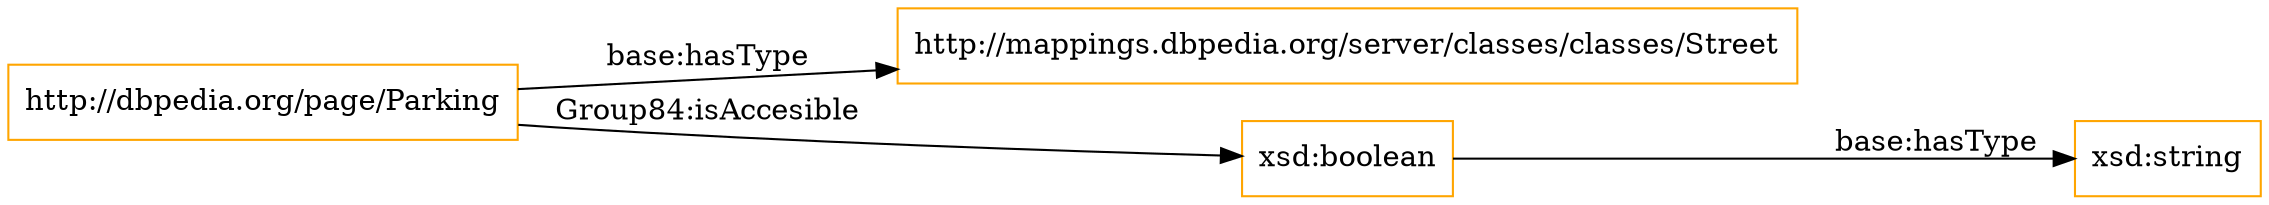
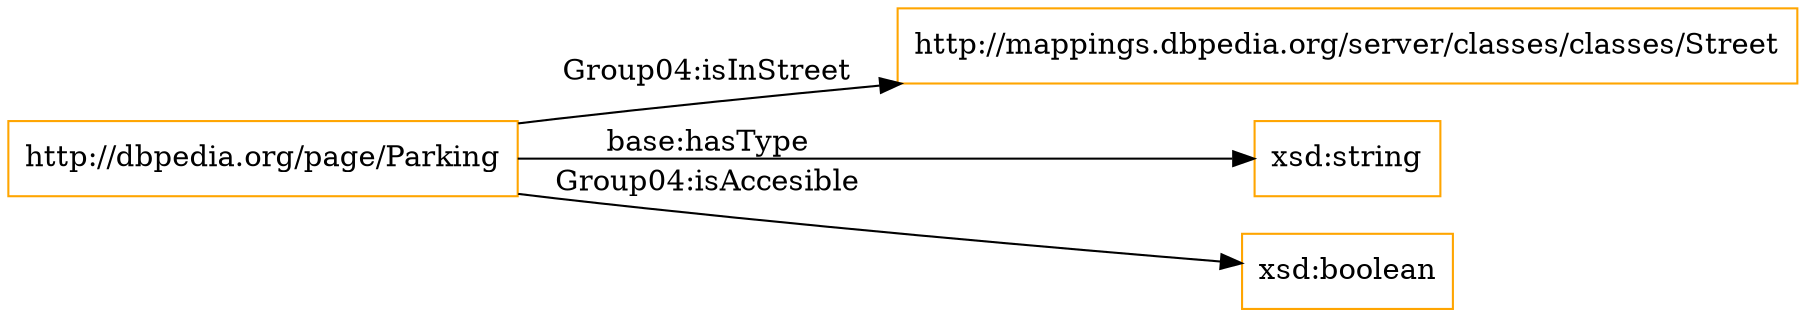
(708, 57) -> (708, 72)
(708, 112) -> (708, 183)
(1753, 159) -> (875, 159)
